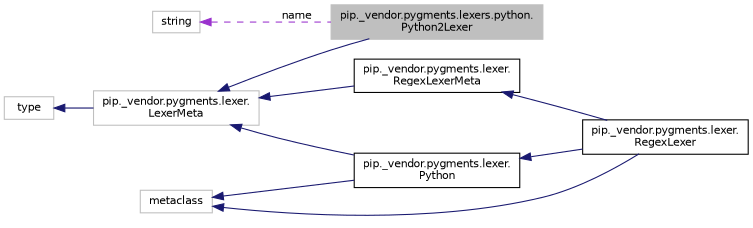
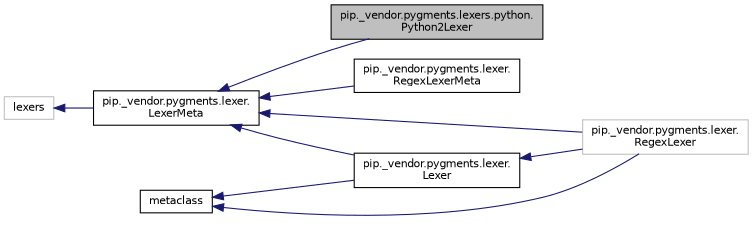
(176, 22) -> none
(437, 22) -> (437, 22)
(560, 107) -> (426, 123)
(29, 108) -> (29, 108)
(176, 108) -> (176, 108)
(665, 137) -> (665, 137)
(437, 170) -> (437, 170)
(176, 202) -> (176, 202)
